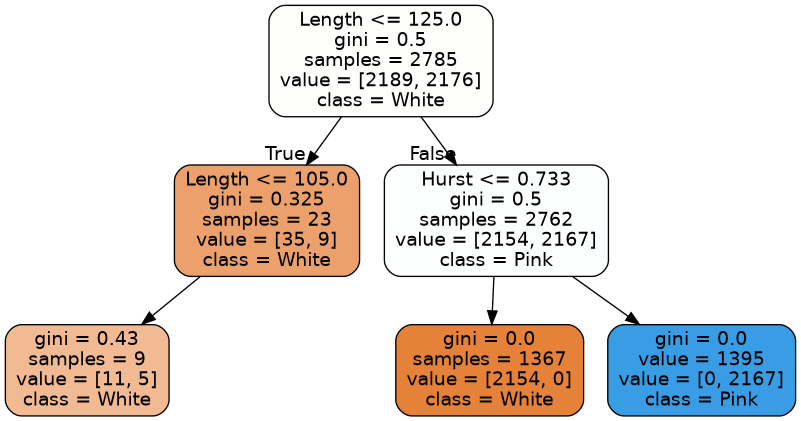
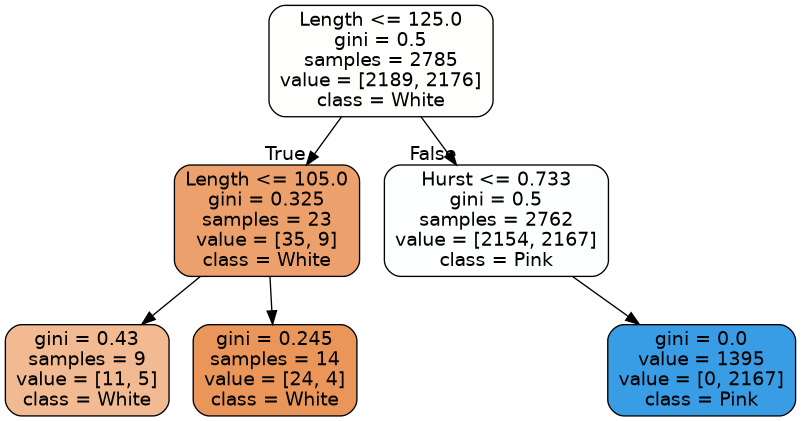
none -> (275, 370)
(490, 370) -> none
